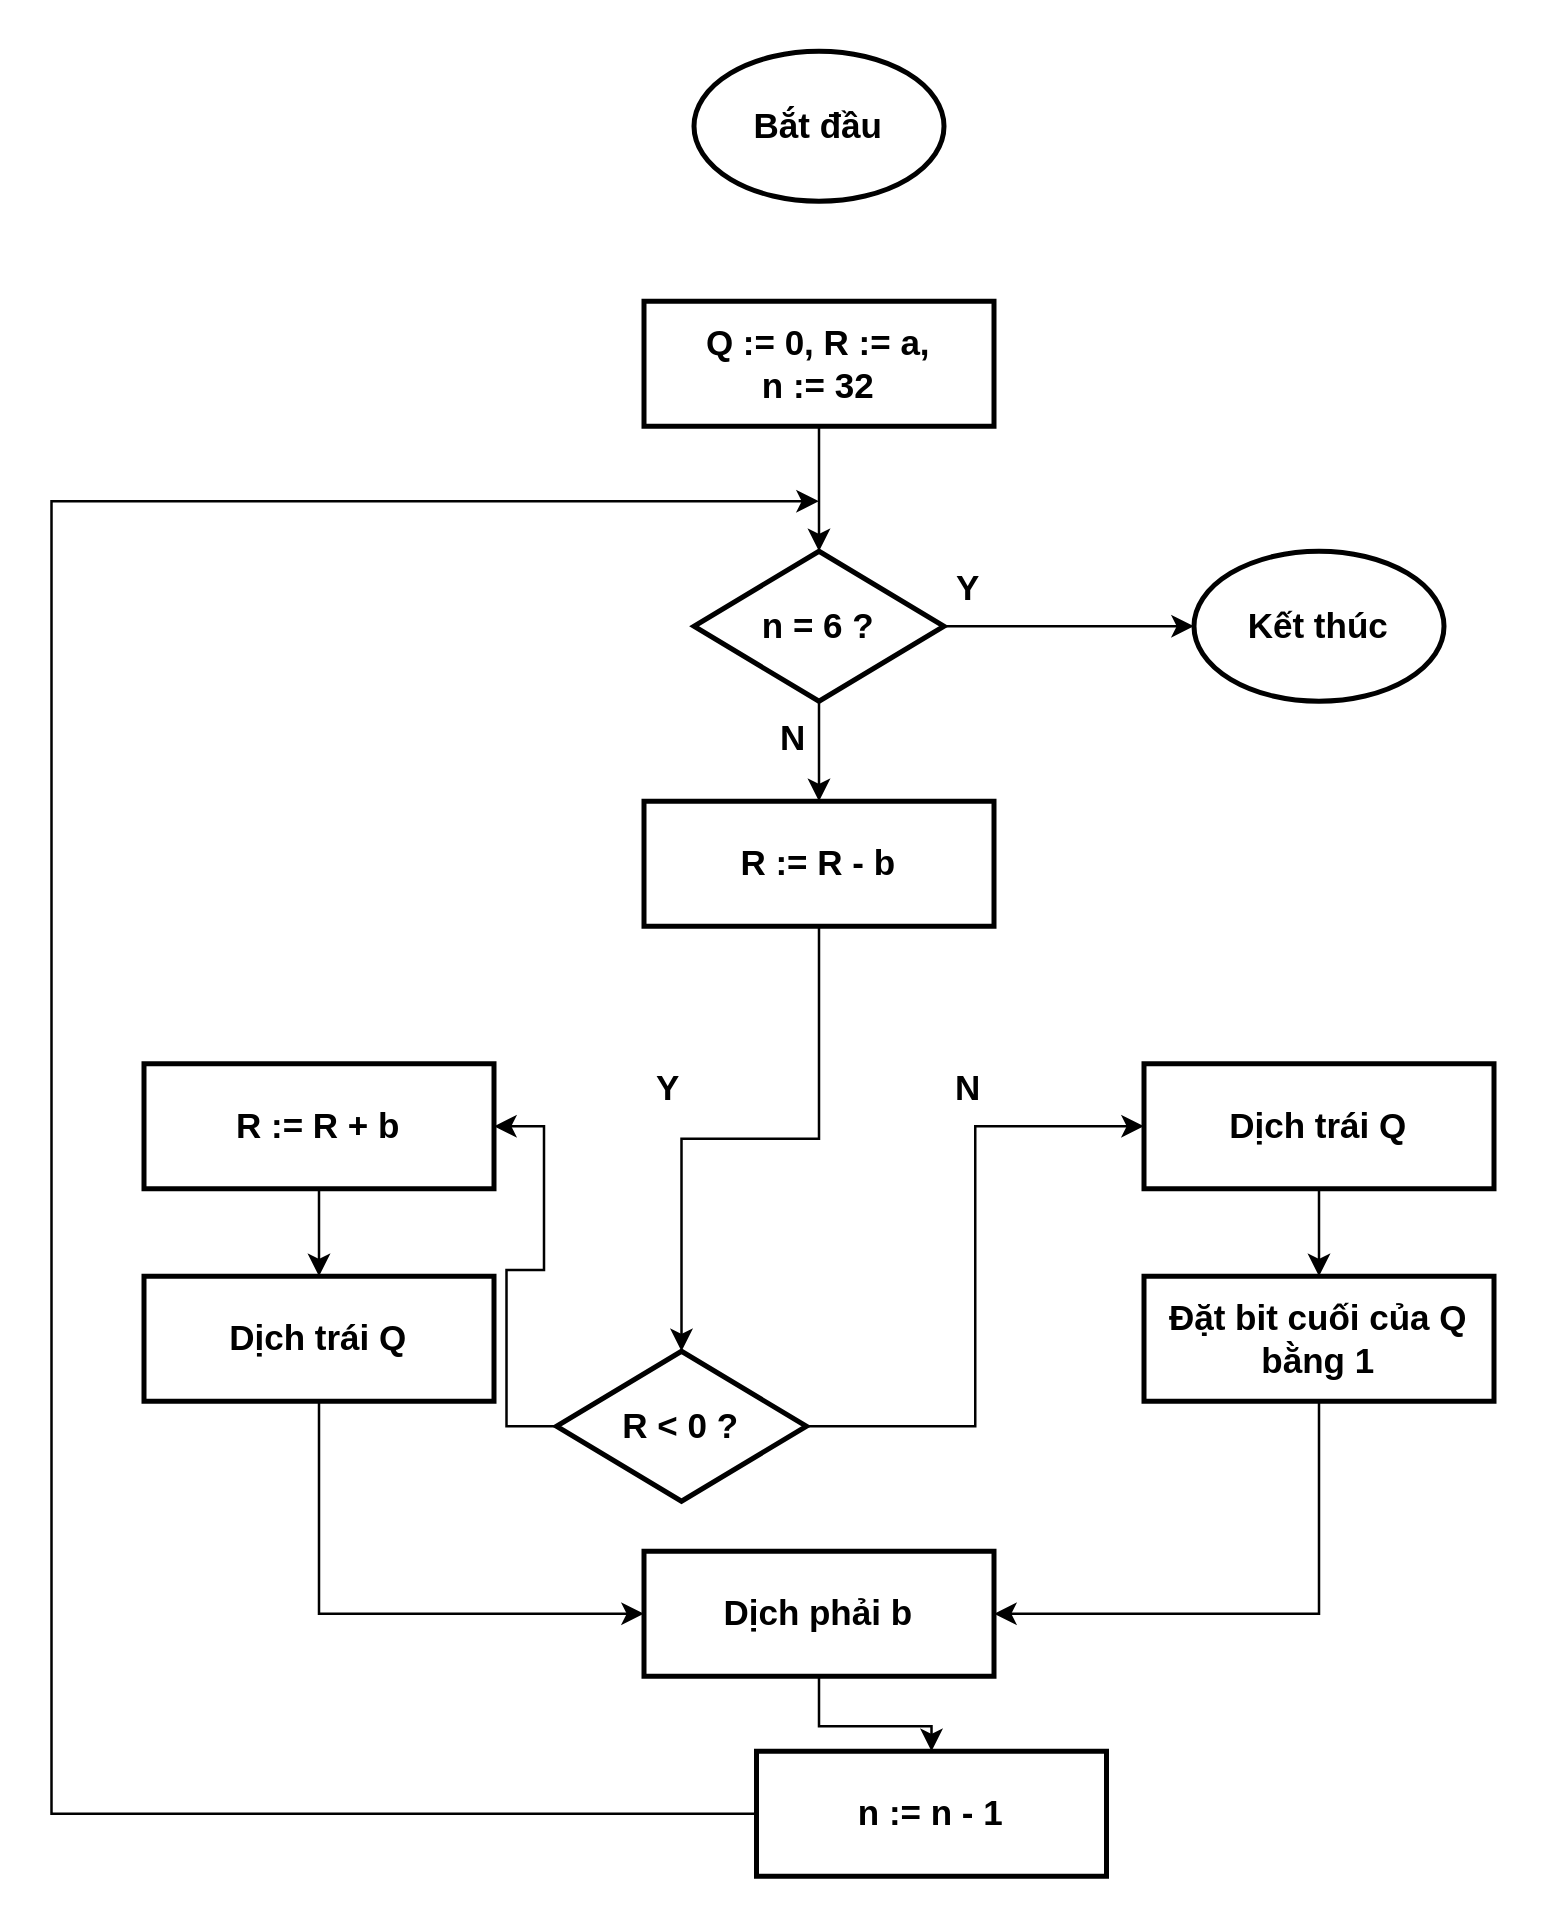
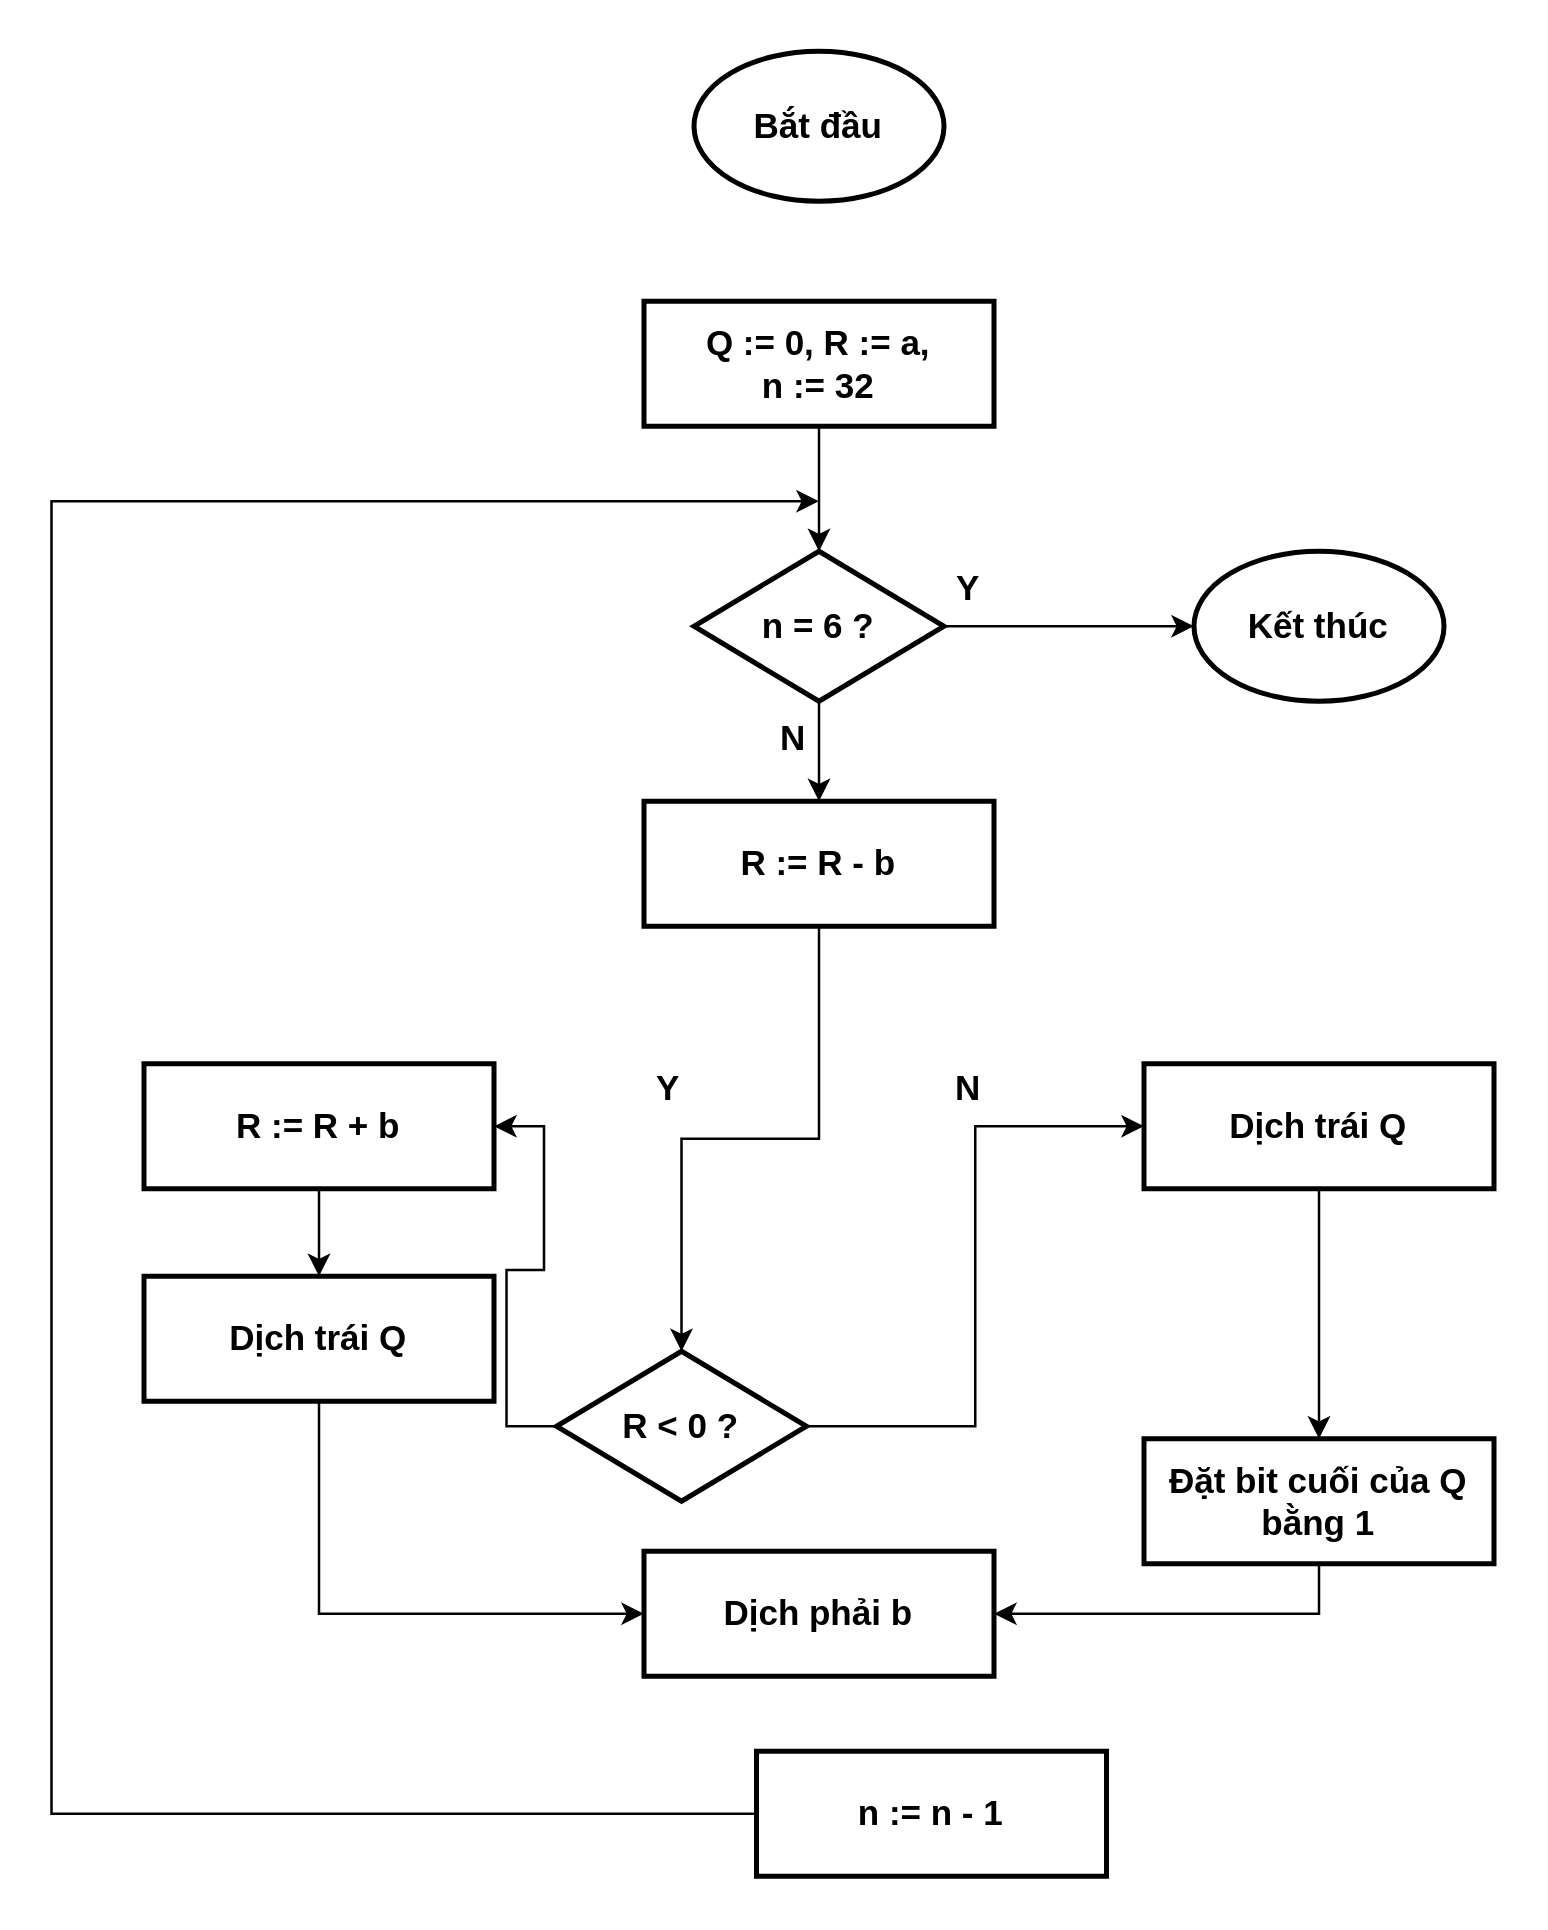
(1319, 1339) -> (1319, 1501)
(855, 1726) -> none
